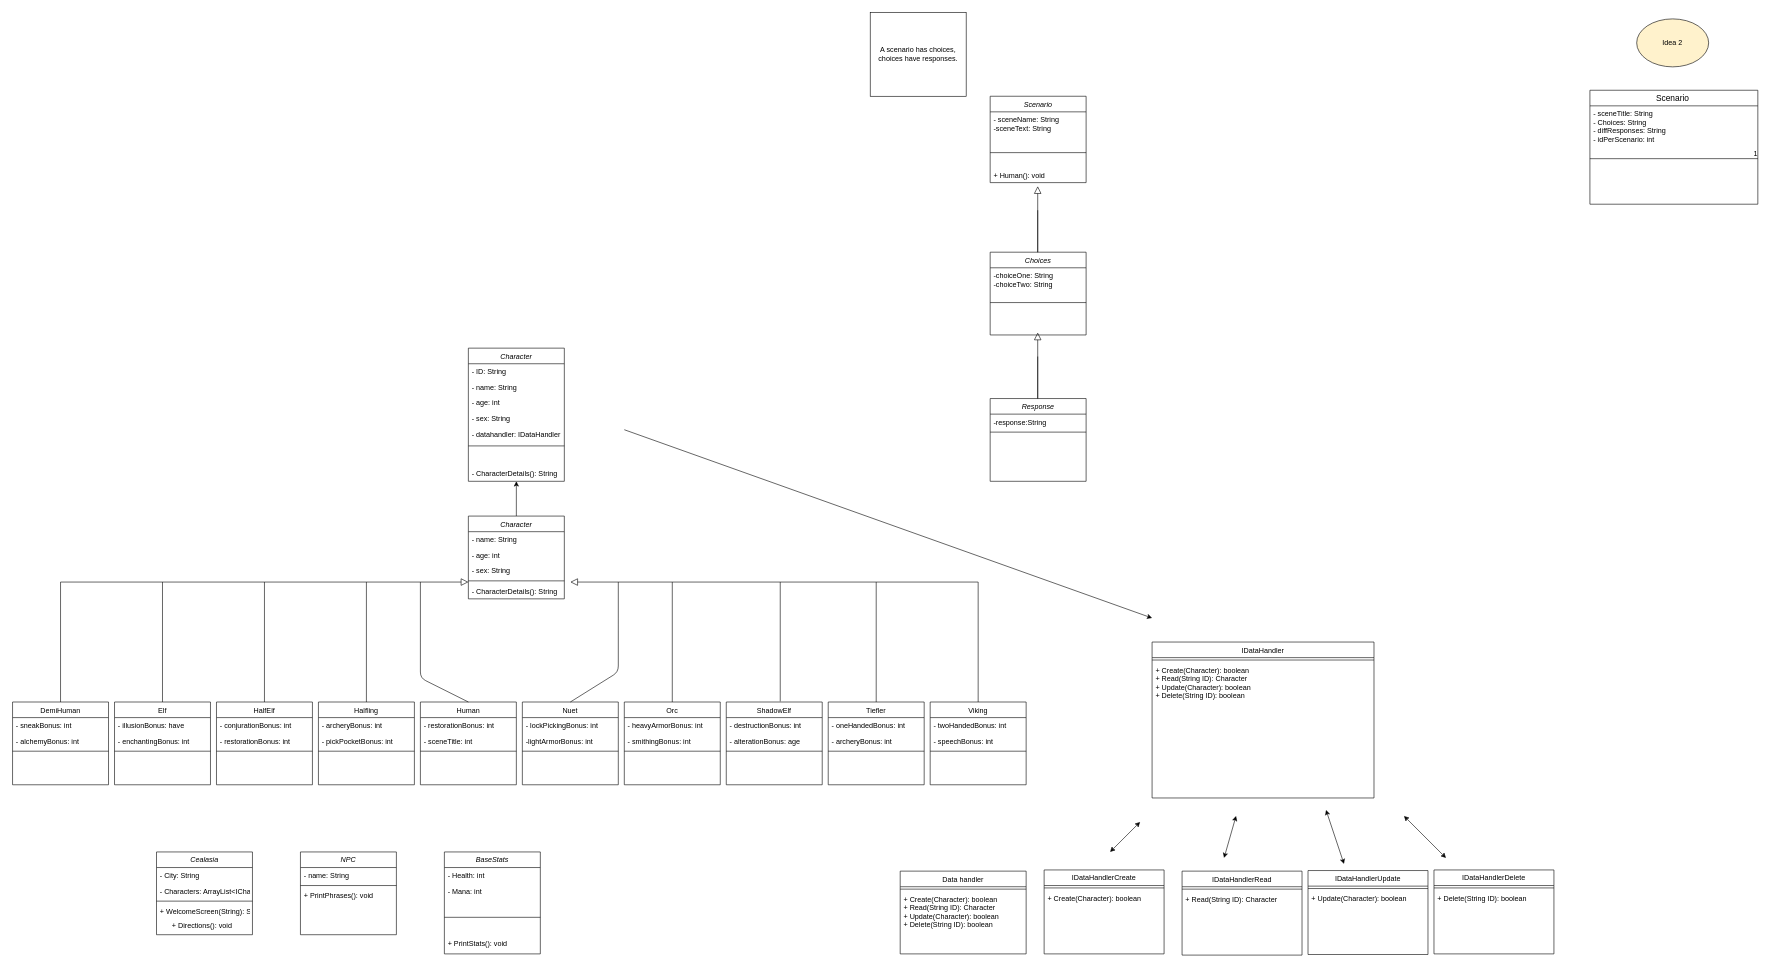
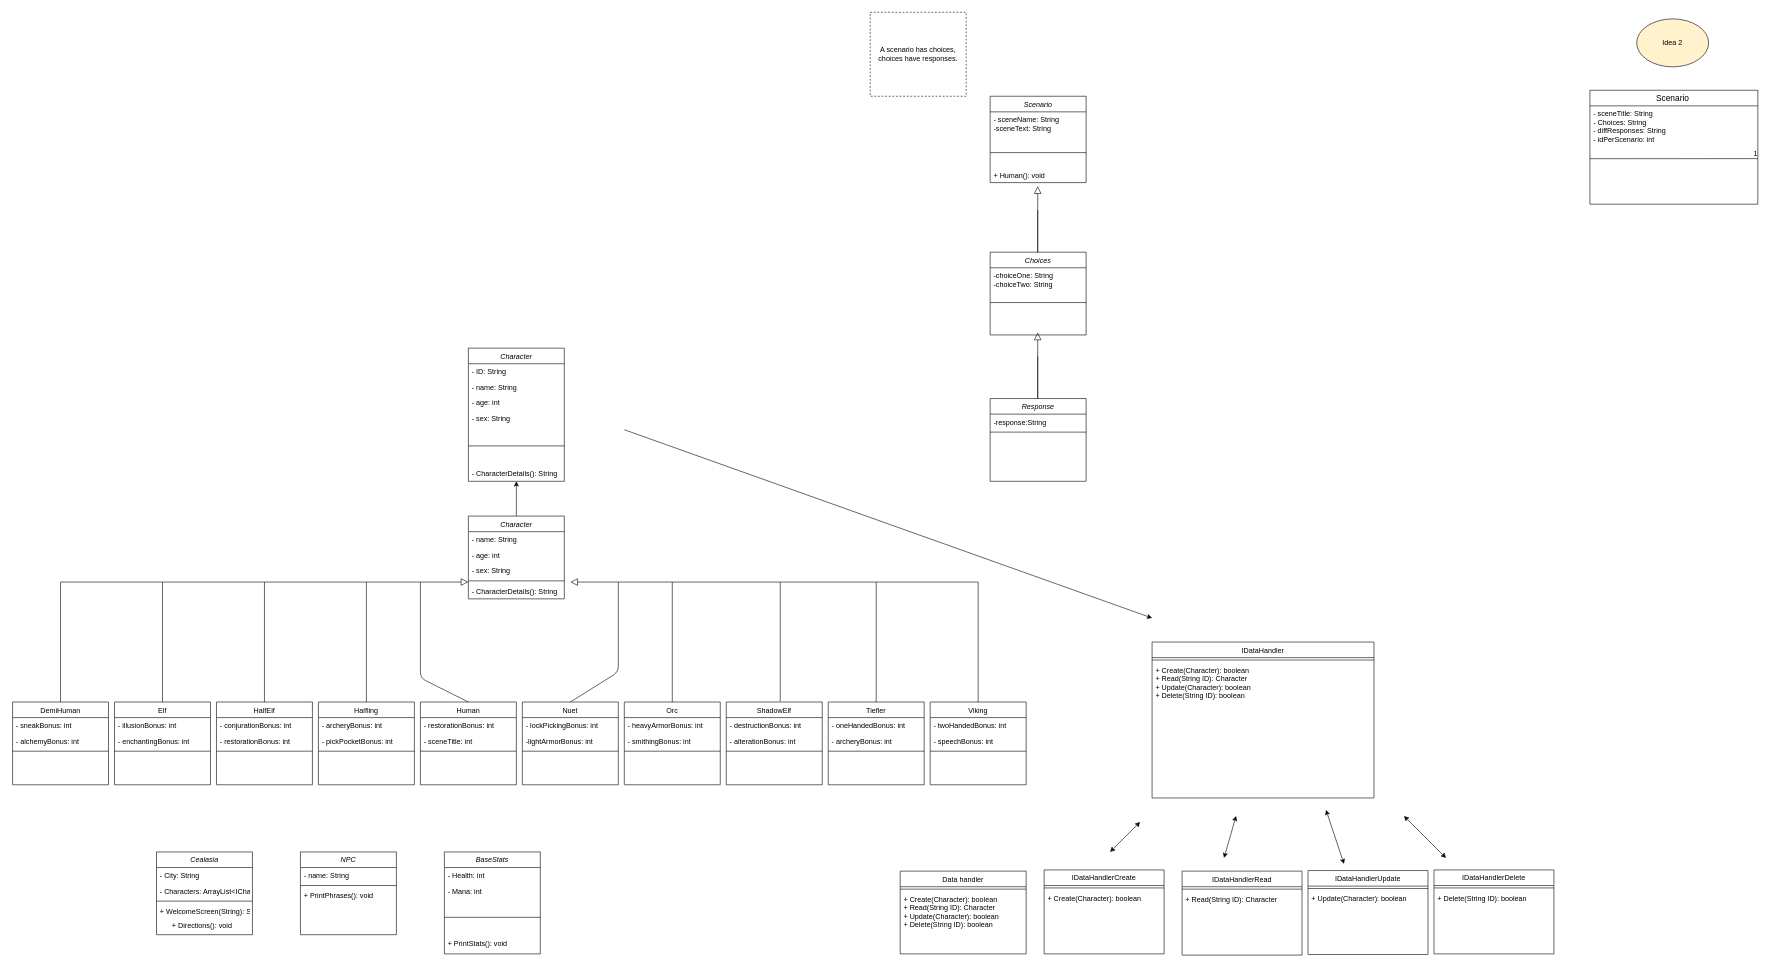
(918, 54) -> (918, 54)
(516, 434) -> none
(153, 726) -> (150, 726)
(769, 742) -> (768, 742)
